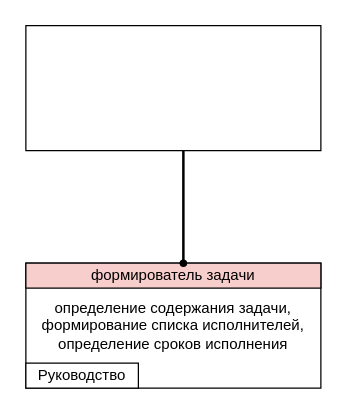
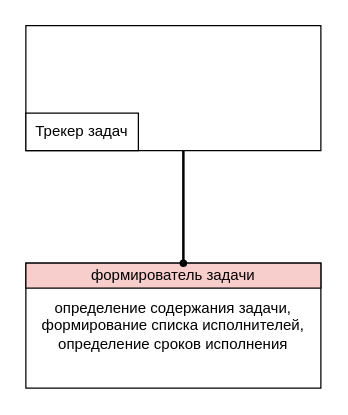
none -> (82, 132)
(82, 376) -> none
